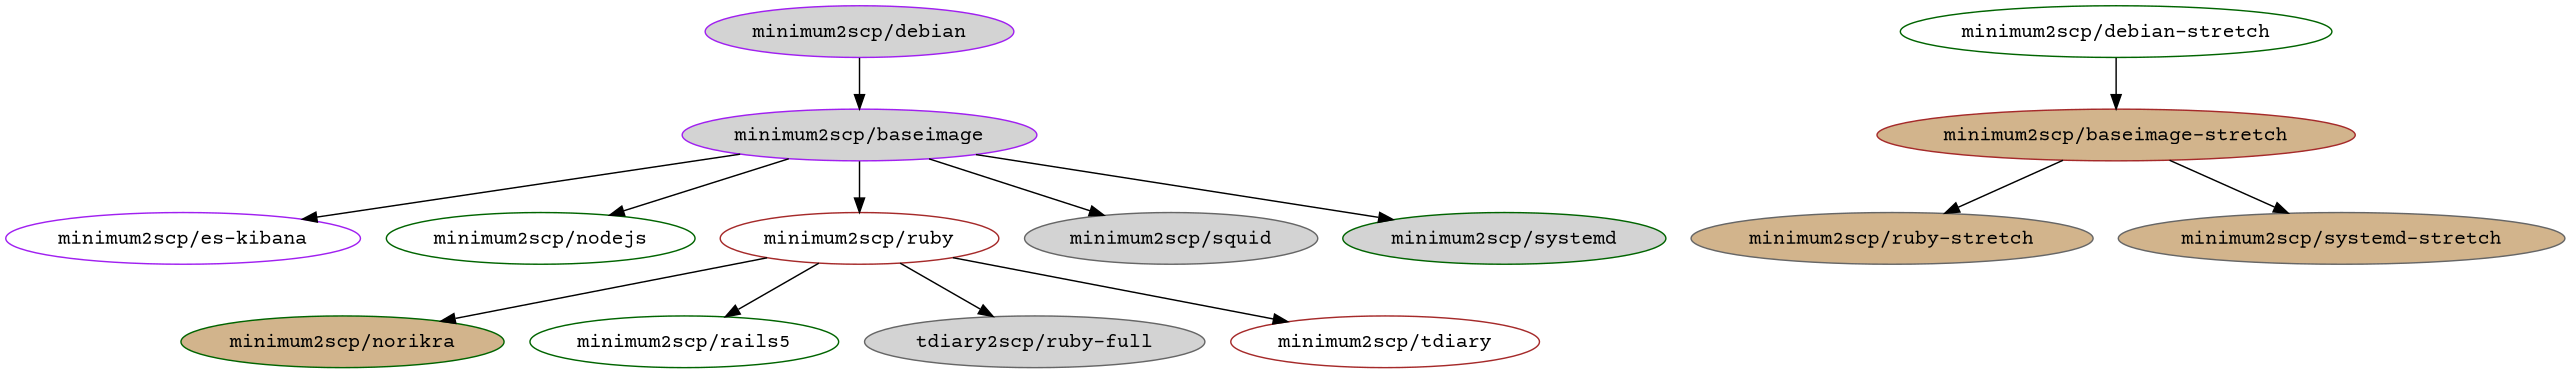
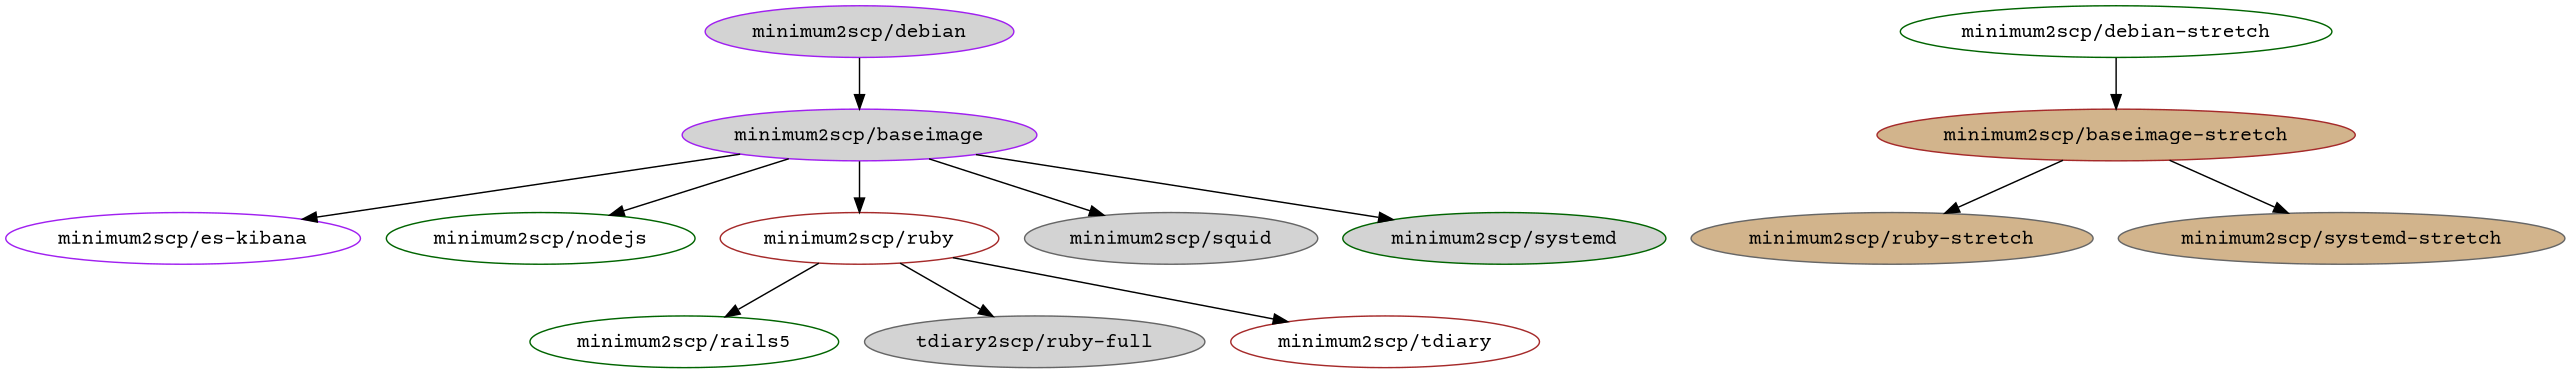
(343, 342) -> none
